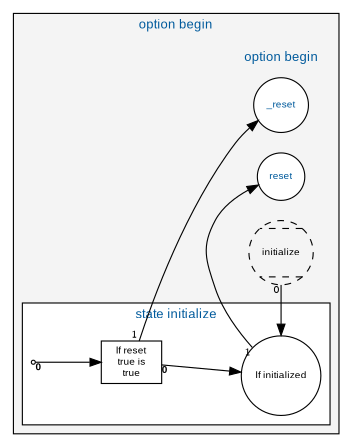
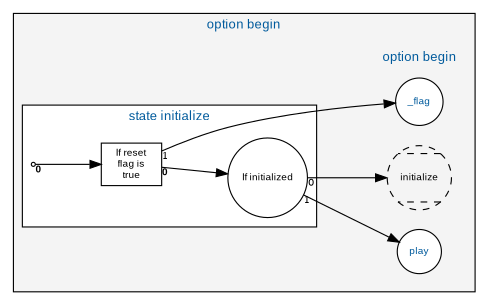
(281, 105) -> (419, 102)
(281, 177) -> (419, 252)
(281, 310) -> (342, 178)
(131, 362) -> (131, 164)
